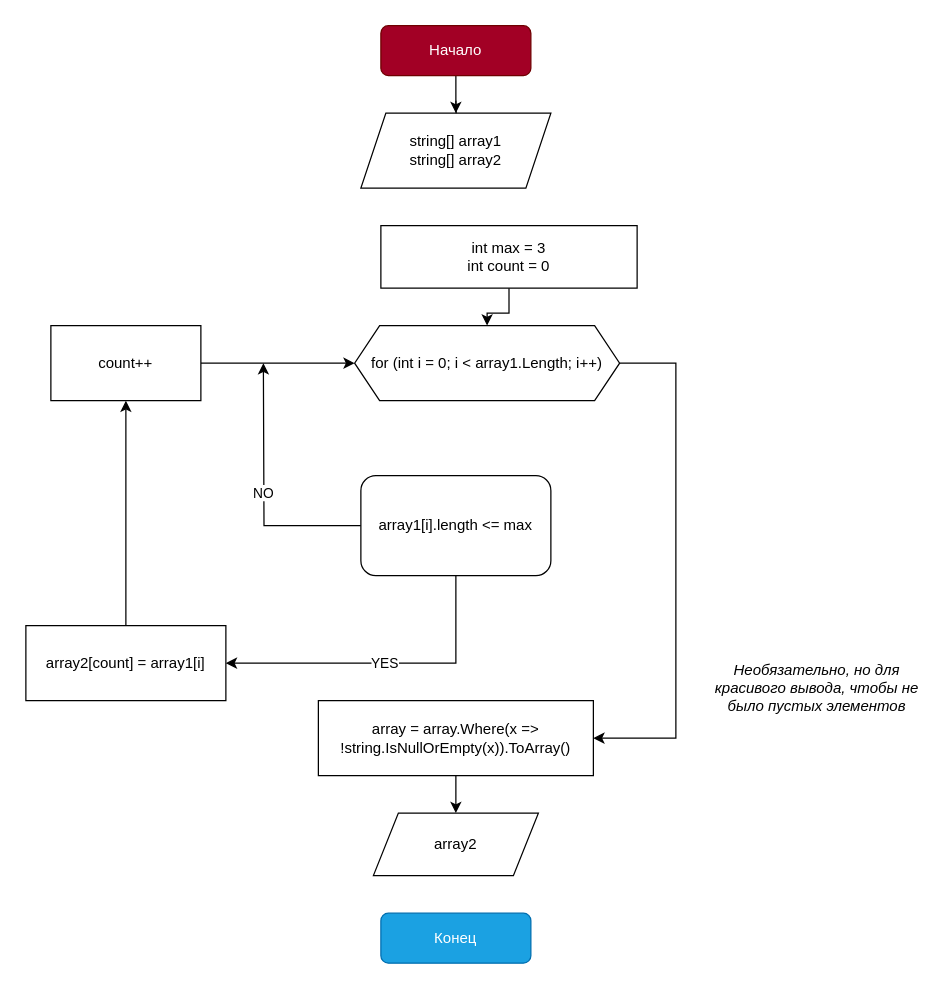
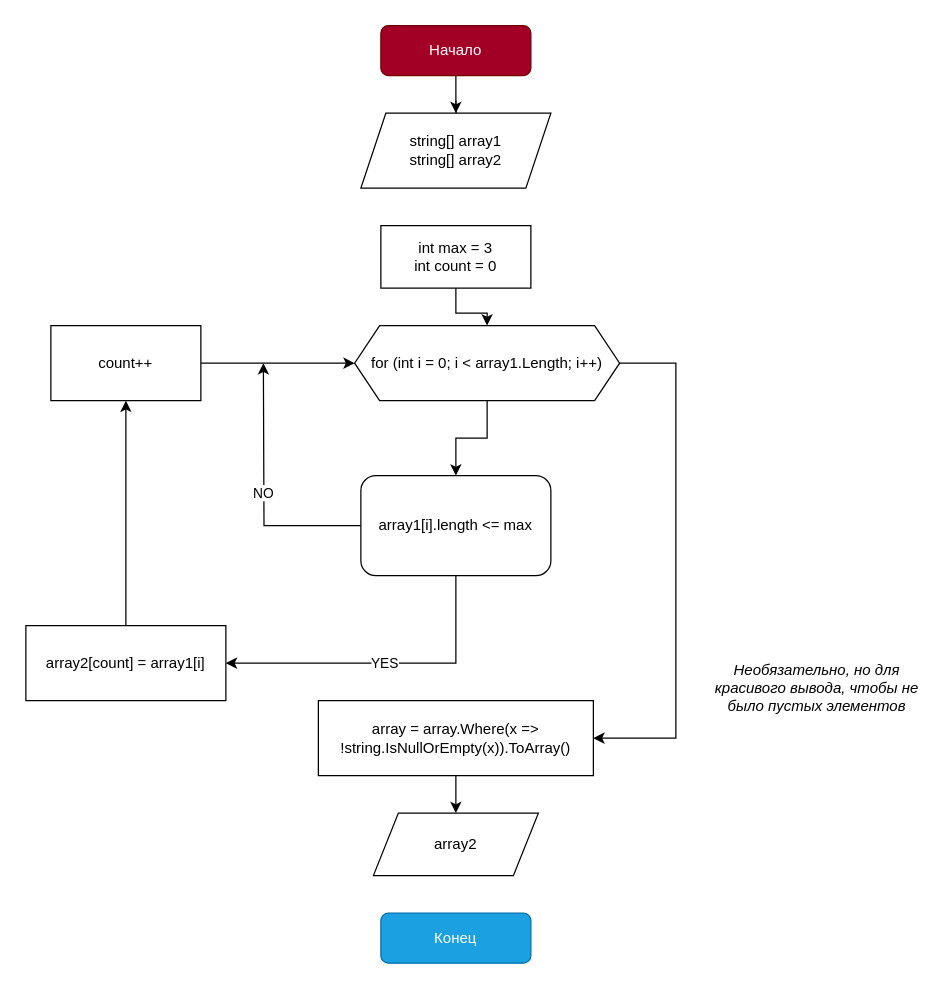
(509, 257) -> (456, 257)
none -> (476, 438)
